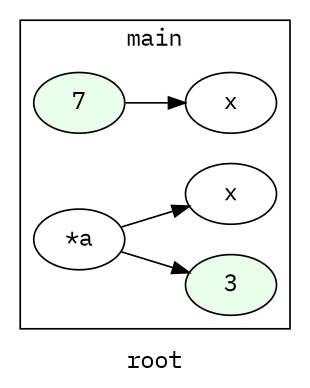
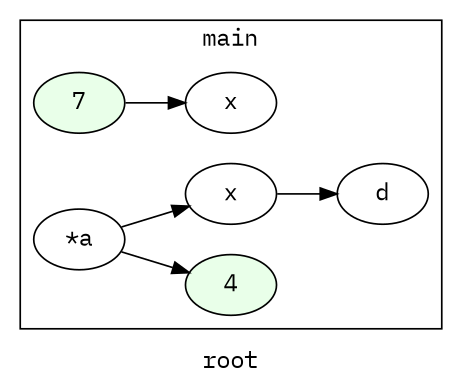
none -> (383, 194)
(231, 285) -> (231, 285)
